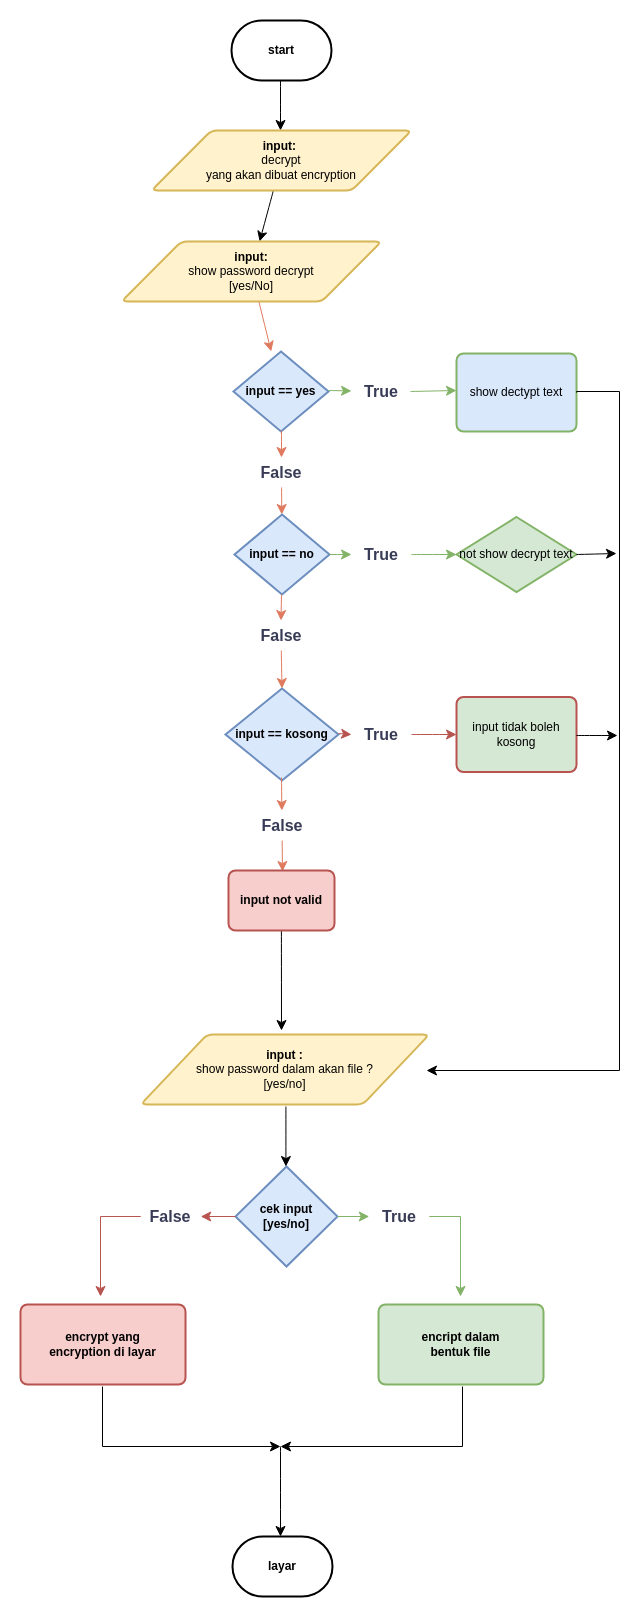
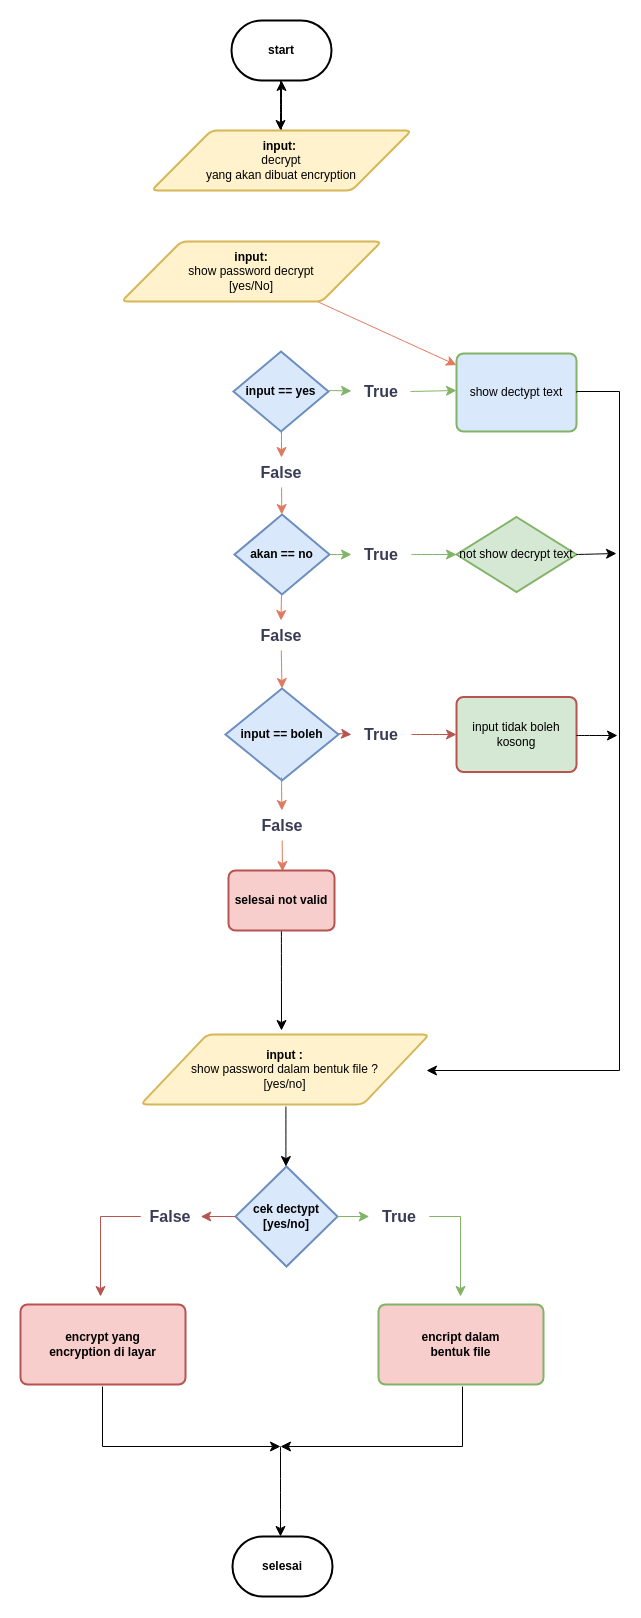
(268, 212) -> (282, 109)
(264, 323) -> (384, 332)
(282, 555) -> (282, 555)
(282, 735) -> (282, 735)
(282, 901) -> (282, 901)
(285, 1070) -> (285, 1070)
(287, 1217) -> (287, 1217)
(461, 1345) -> (461, 1345)
(283, 1567) -> (283, 1567)
